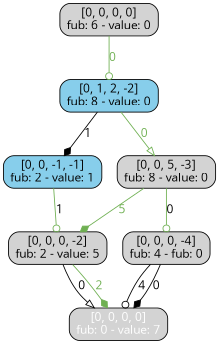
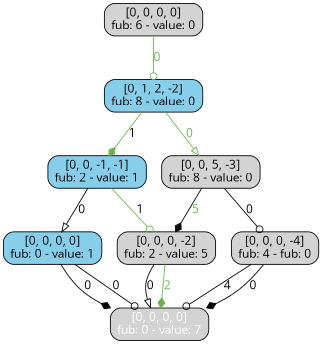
(84, 130) -> (128, 130)
(116, 207) -> (191, 206)
(166, 207) -> (241, 207)
none -> (53, 248)
